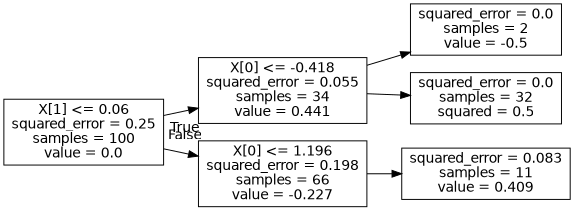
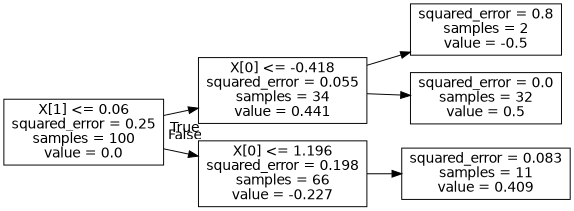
(486, 30) -> (486, 30)
(486, 98) -> (486, 98)
